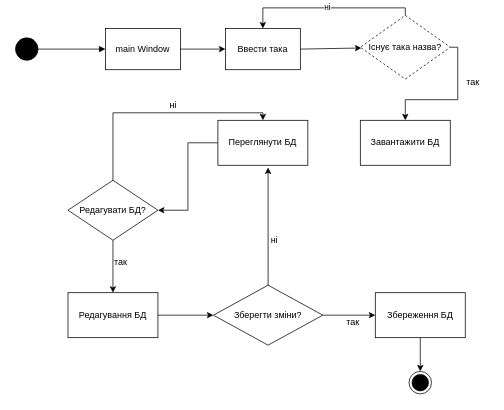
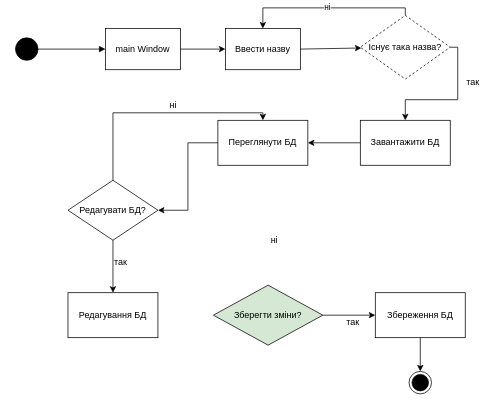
(263, 49) -> (263, 49)
none -> (337, 143)
(268, 174) -> none
(183, 315) -> none
(268, 315) -> (268, 315)
